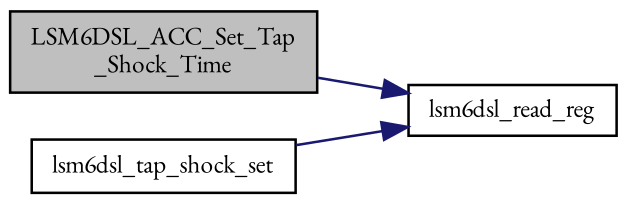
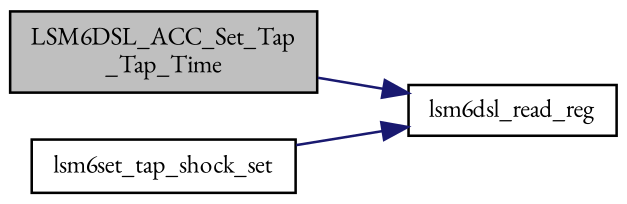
(164, 52) -> (164, 52)
(164, 166) -> (164, 166)
